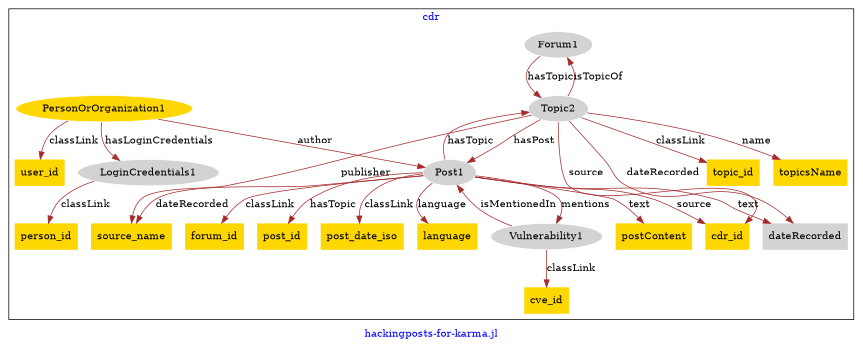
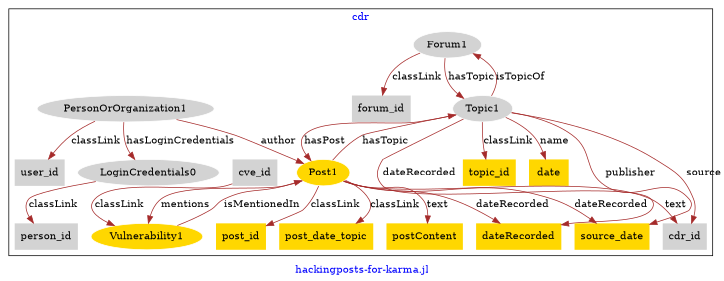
(104, 109) -> (126, 109)
(558, 109) -> (483, 109)
(40, 173) -> (40, 173)
(148, 173) -> (148, 173)
(450, 173) -> (323, 173)
(810, 173) -> (549, 173)
(280, 191) -> (398, 66)
(333, 205) -> (335, 205)
(694, 205) -> (676, 205)
(748, 205) -> (513, 205)
(46, 237) -> (46, 237)
(132, 237) -> (612, 237)
(215, 237) -> (381, 109)
(362, 237) -> (326, 237)
(447, 237) -> none
(547, 237) -> (147, 237)
(727, 237) -> (685, 237)
(805, 237) -> (519, 237)
(547, 265) -> (147, 187)
(547, 301) -> (255, 173)
